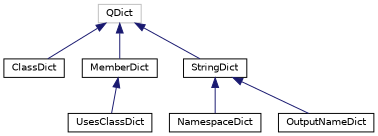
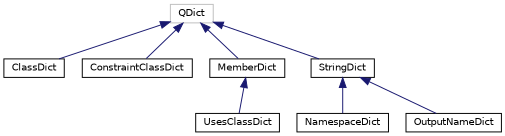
none -> (137, 68)
